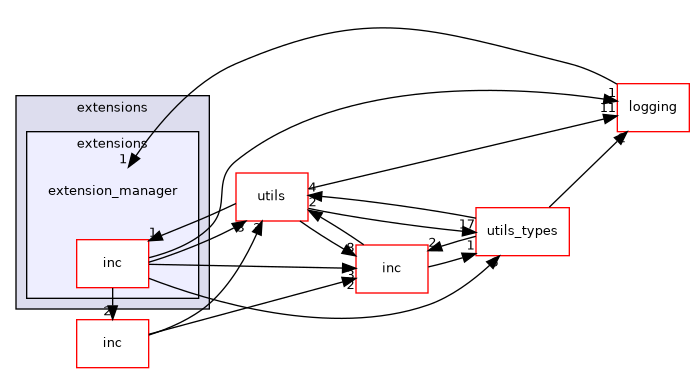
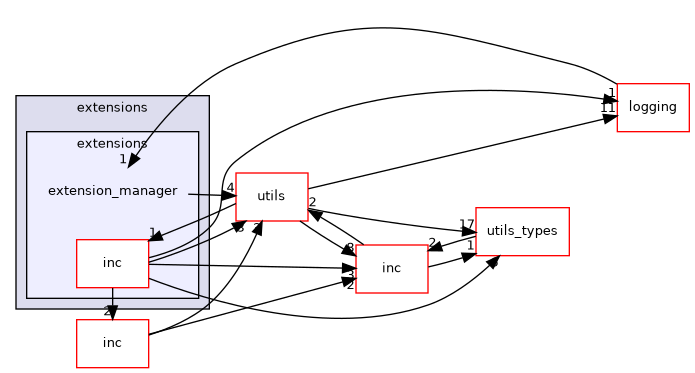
(583, 174) -> none
(399, 206) -> (205, 195)
